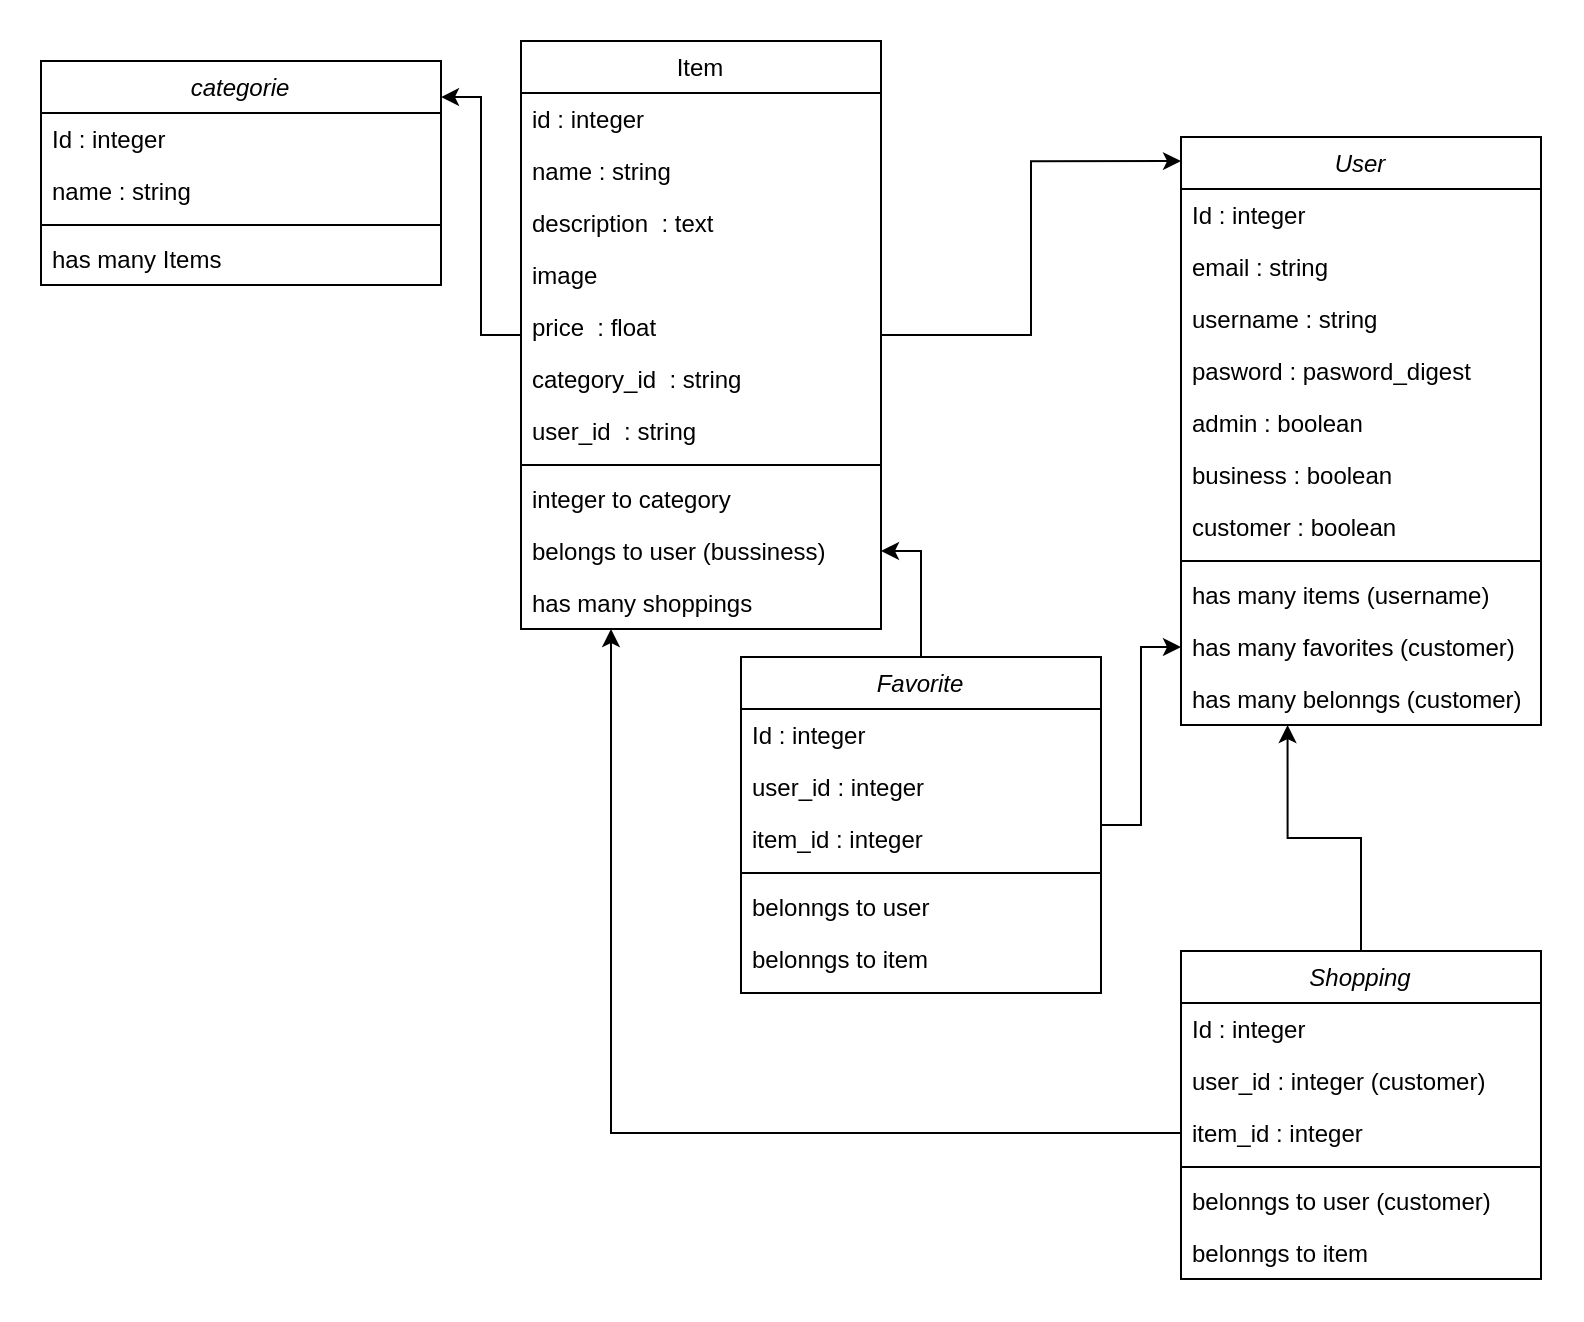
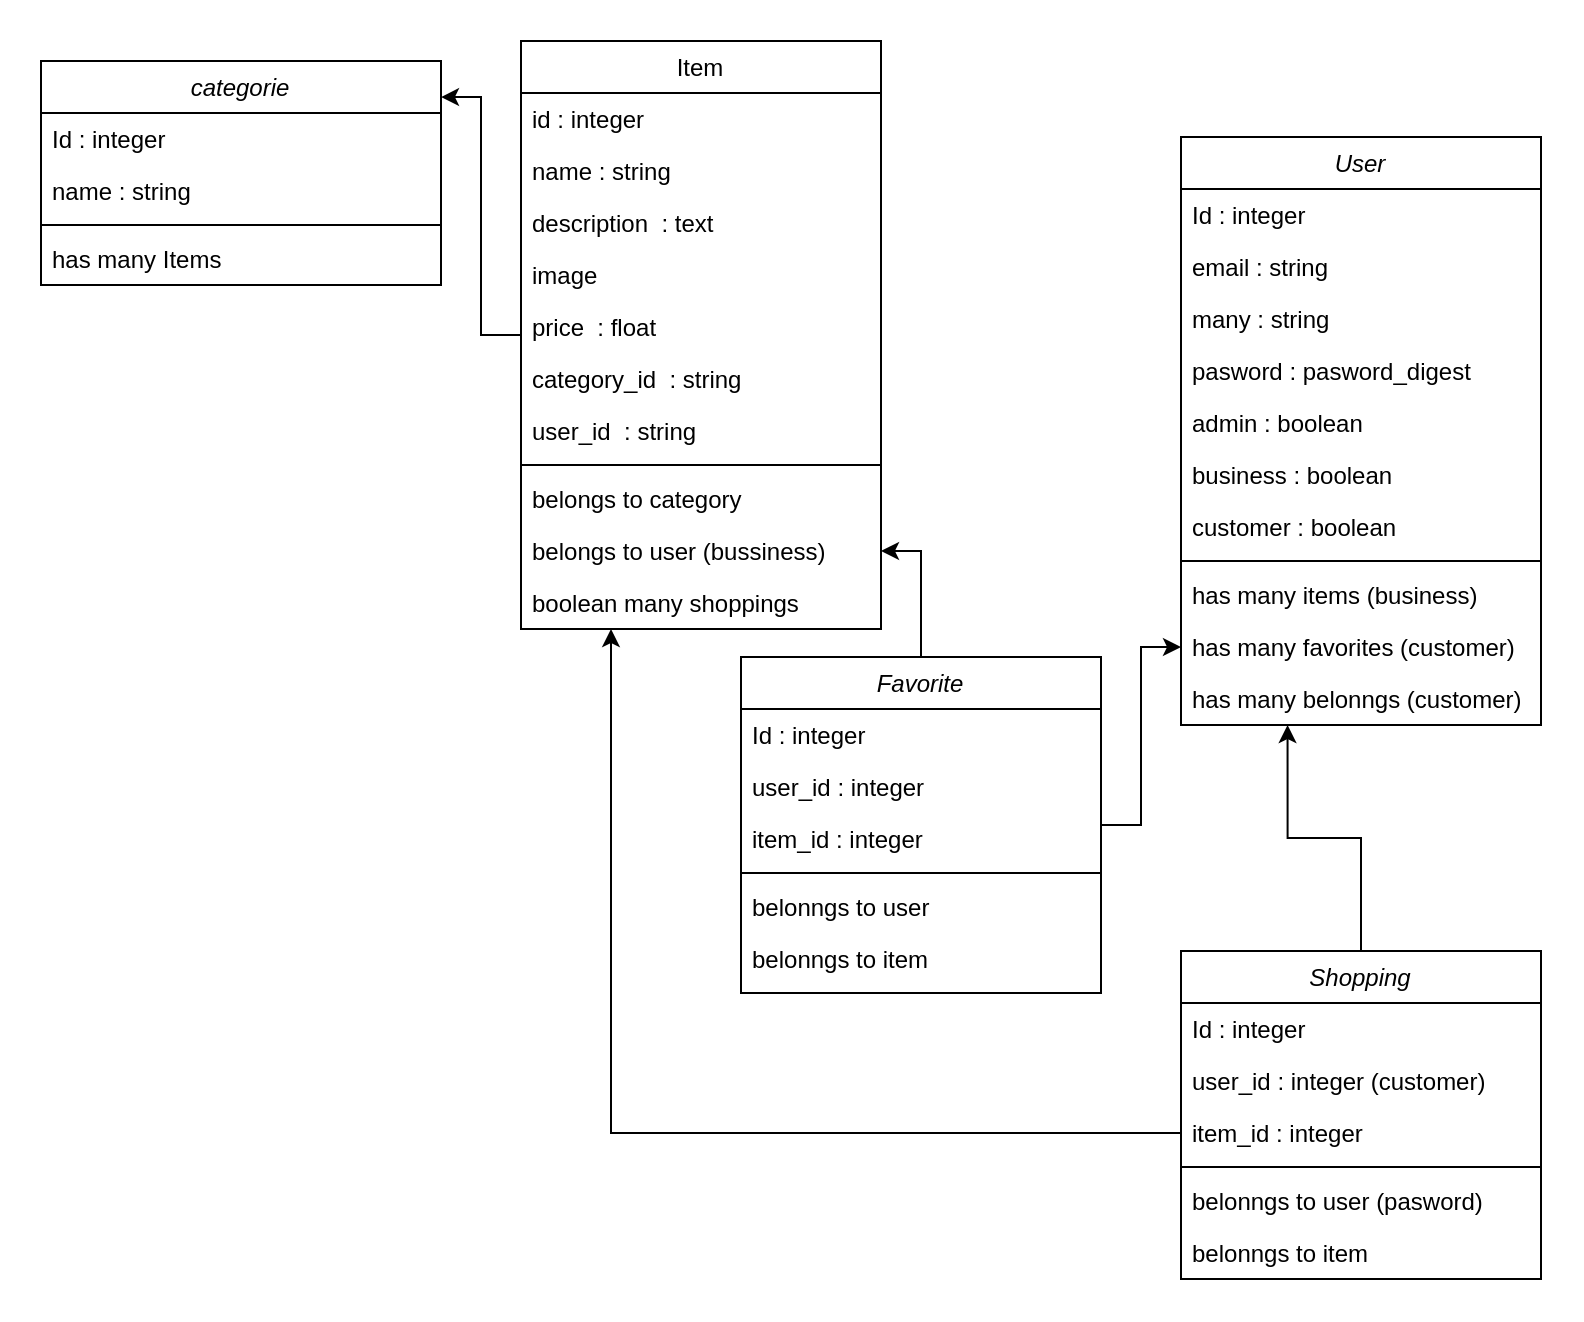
(1031, 254) -> none
(1294, 320) -> (1267, 320)
(650, 500) -> (650, 500)
(1348, 596) -> (1344, 596)
(644, 604) -> (667, 604)
(1361, 1202) -> (1354, 1202)
